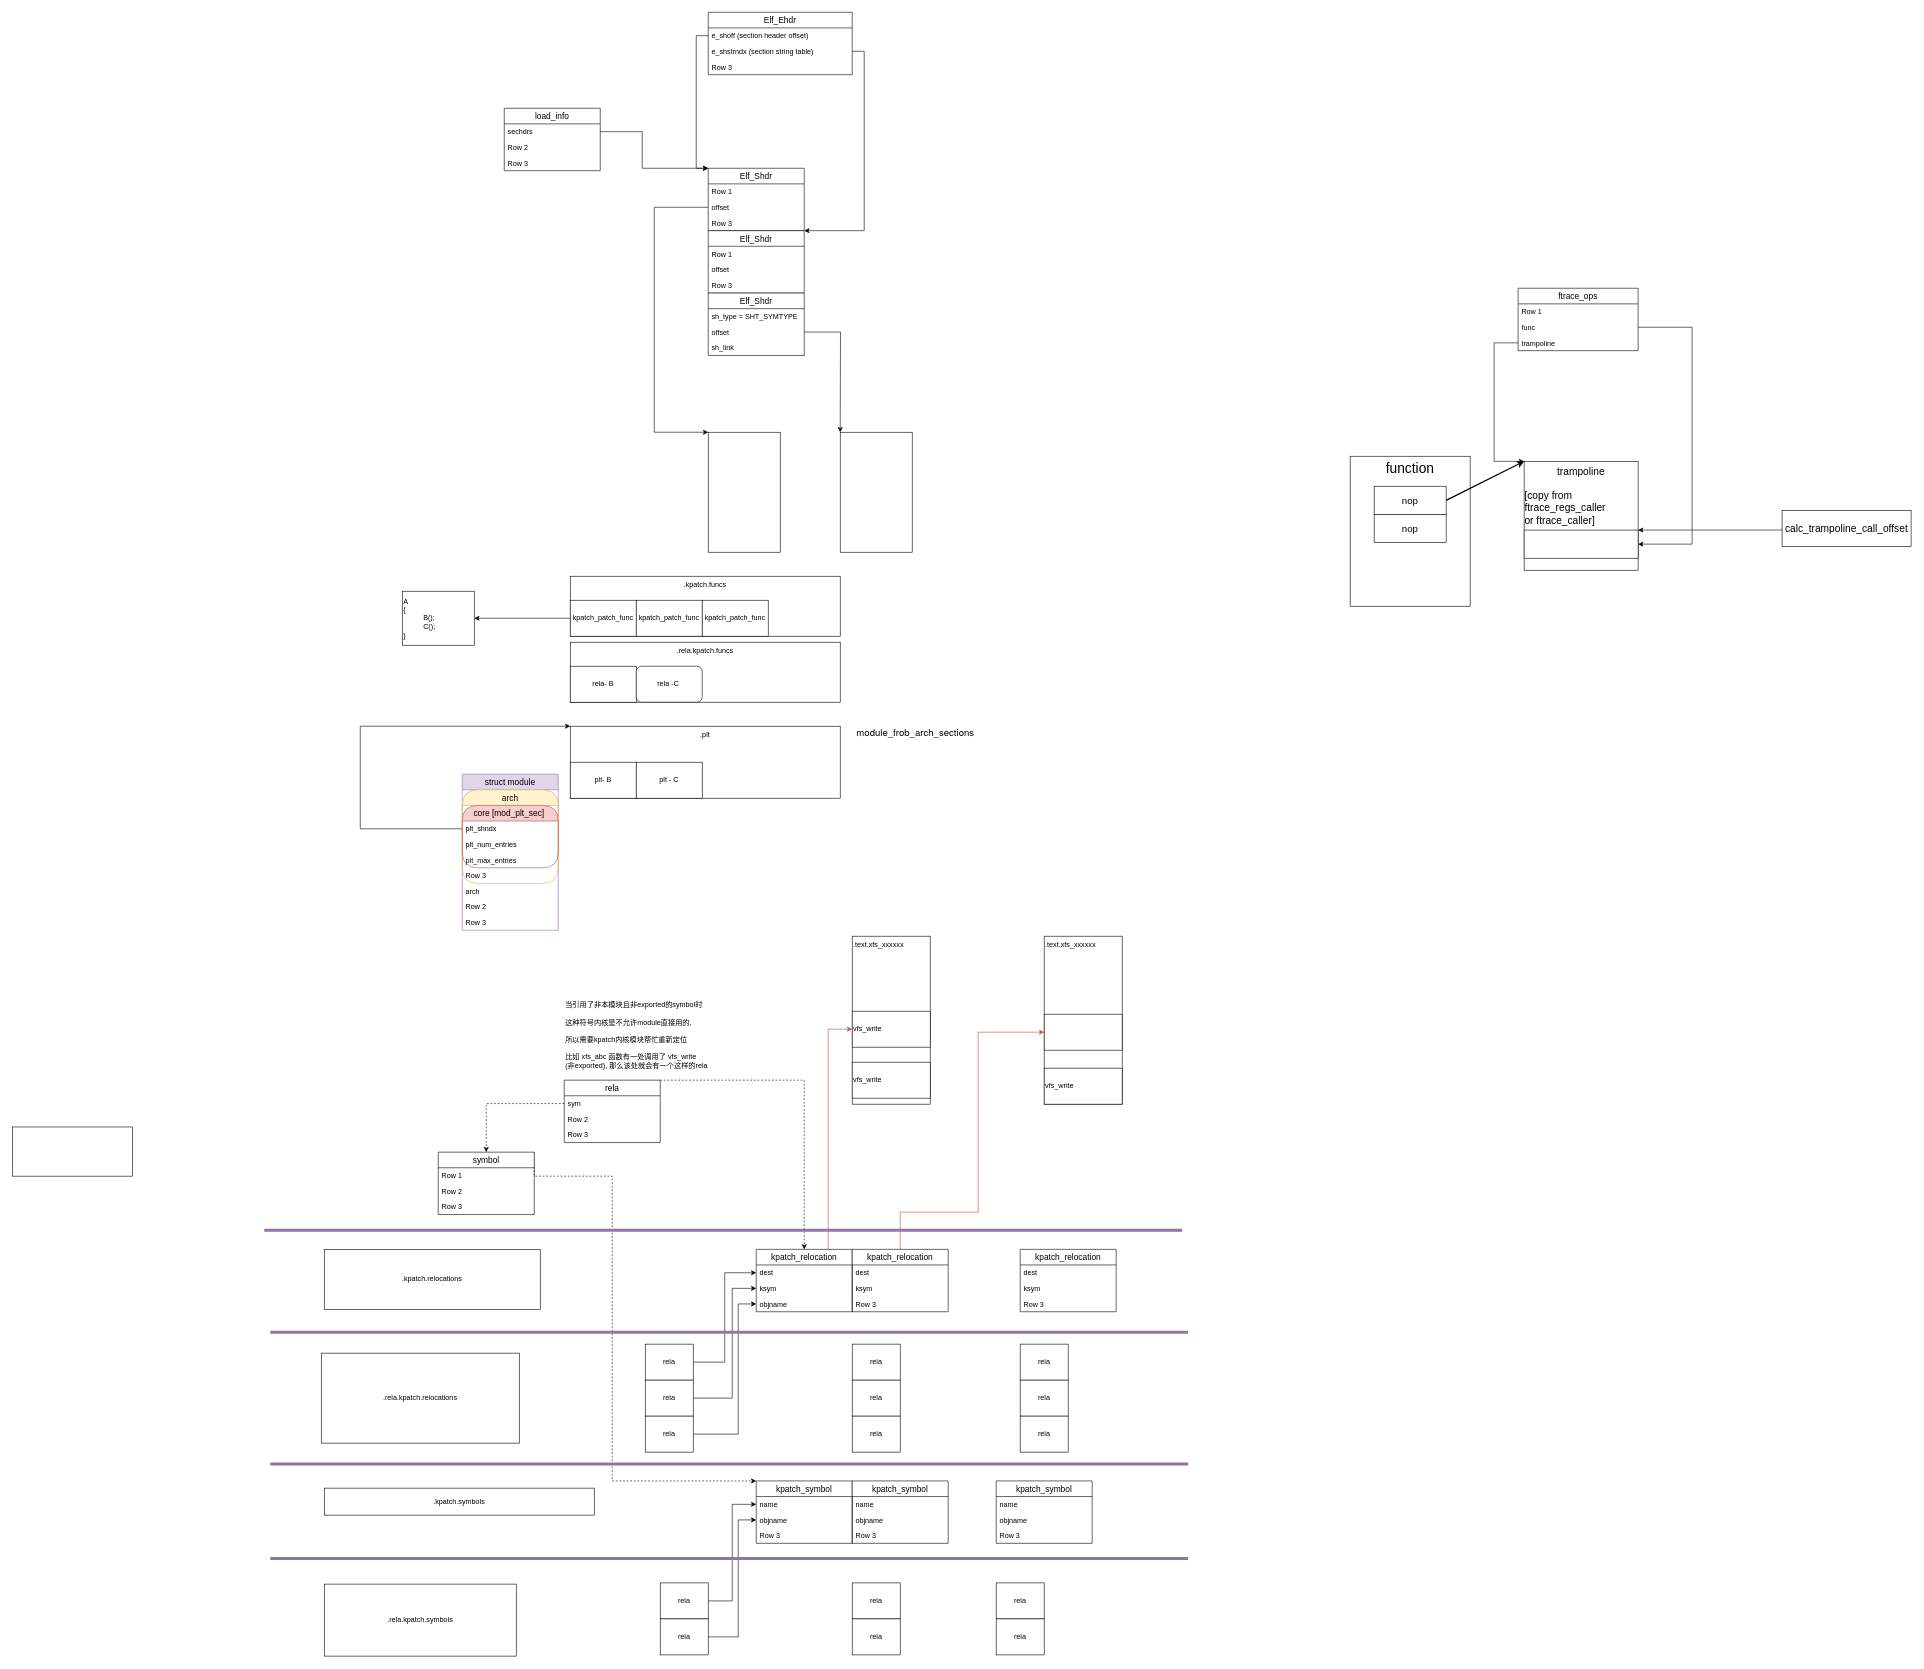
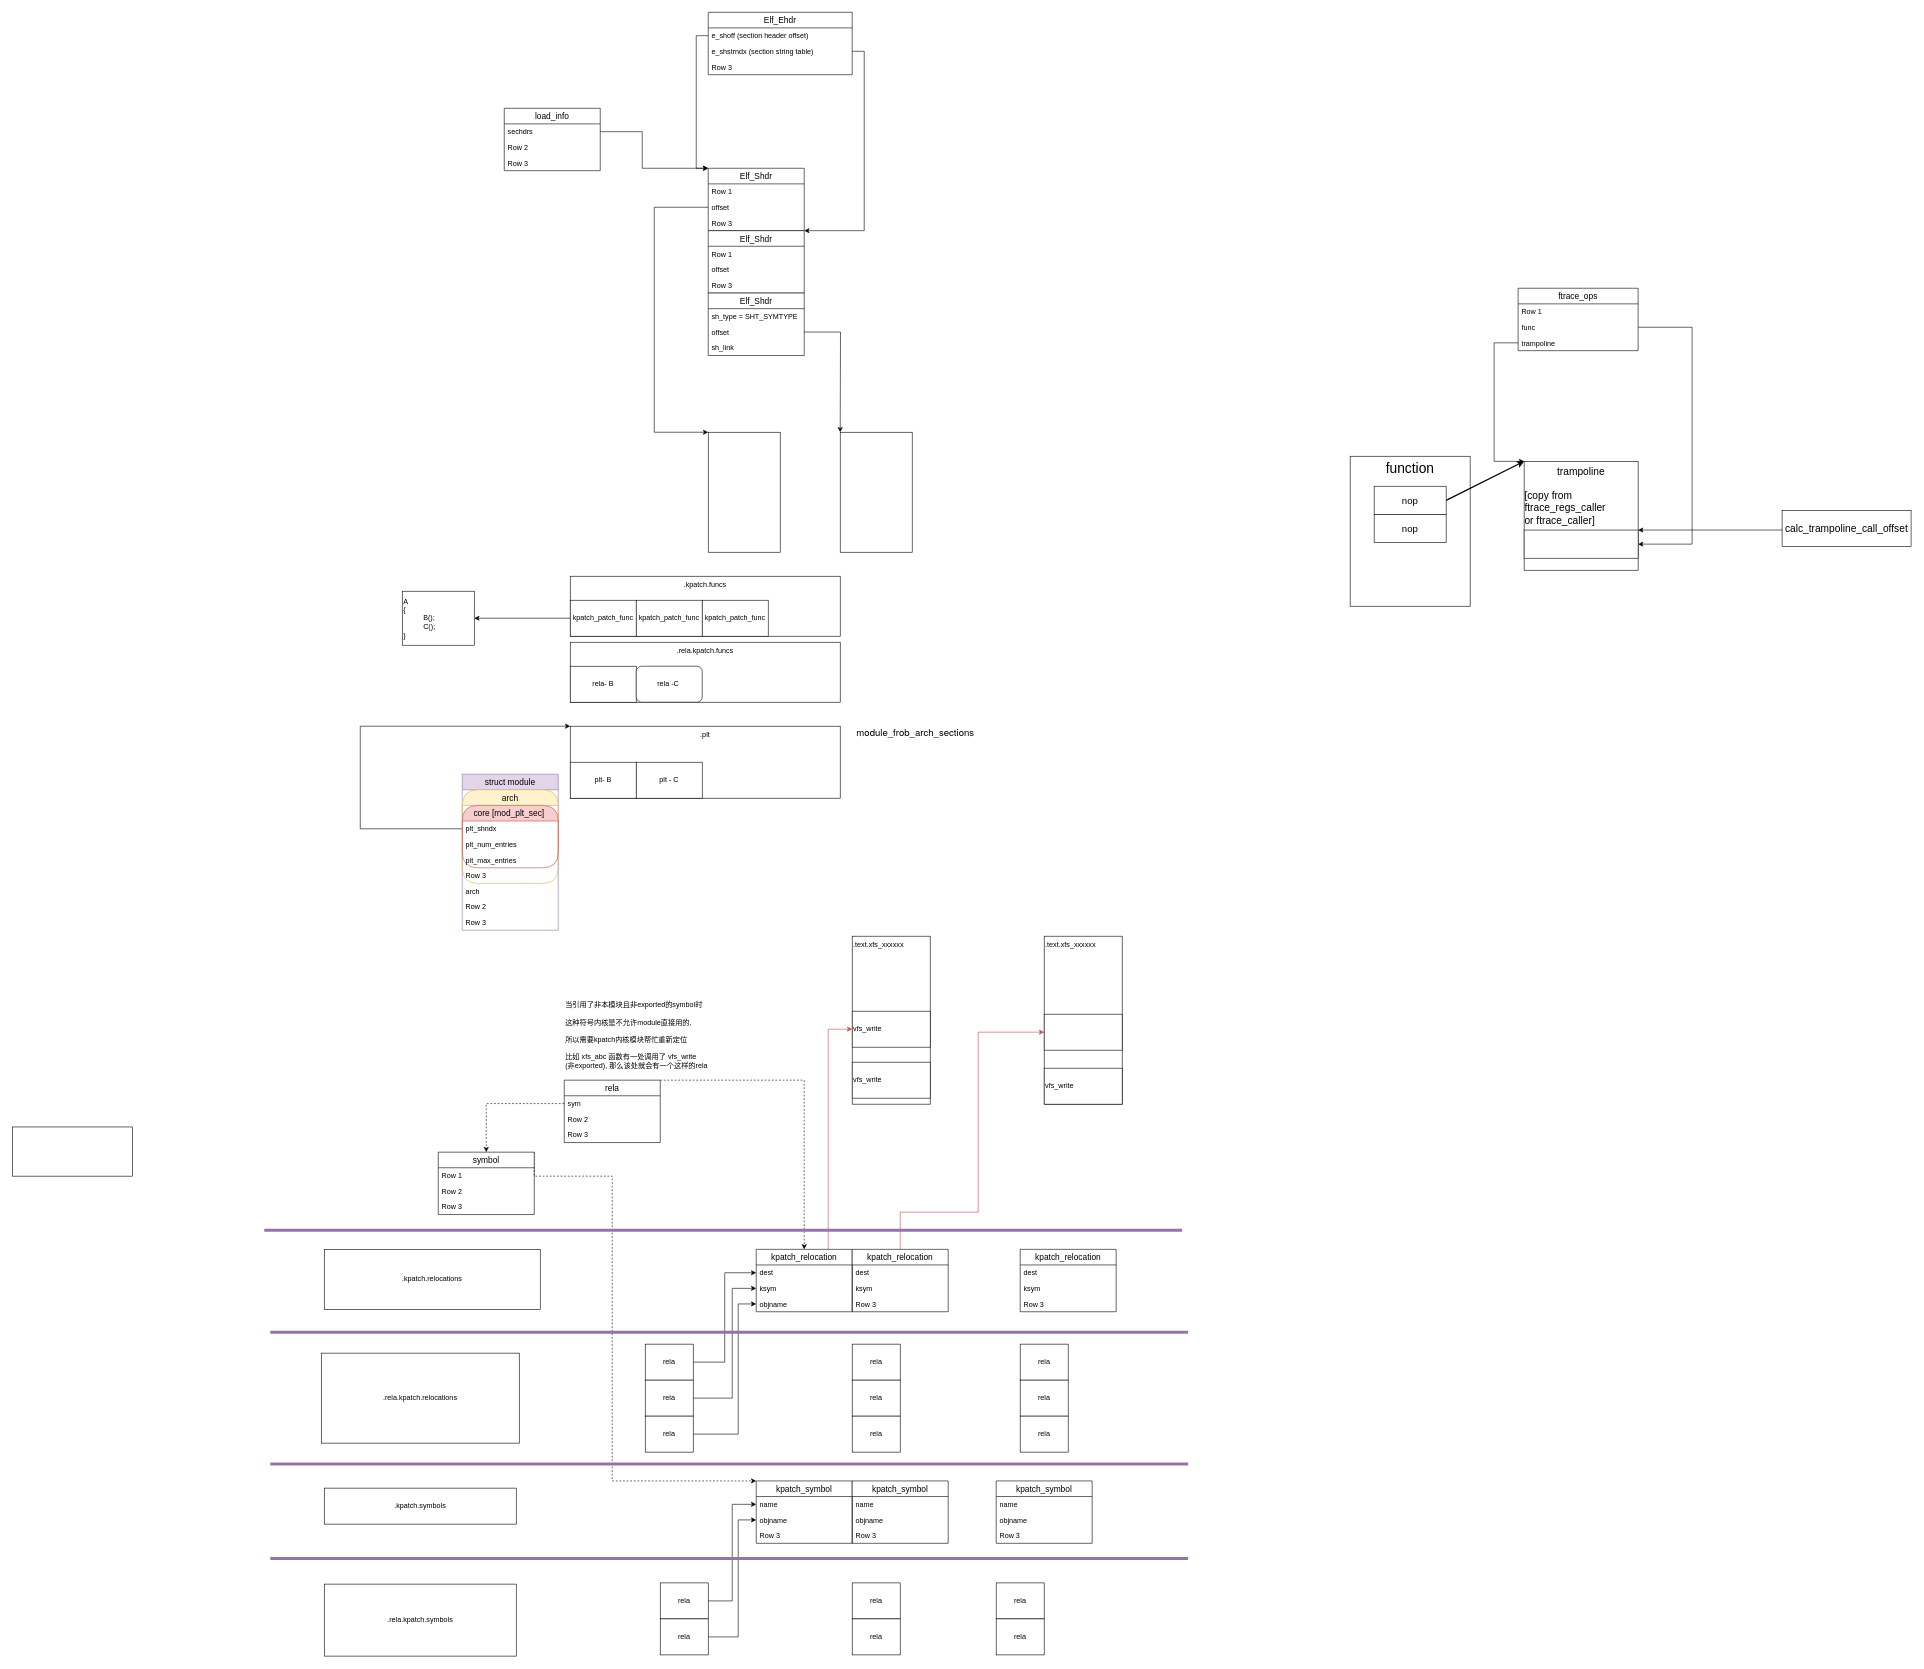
(459, 1502) -> (420, 1506)
